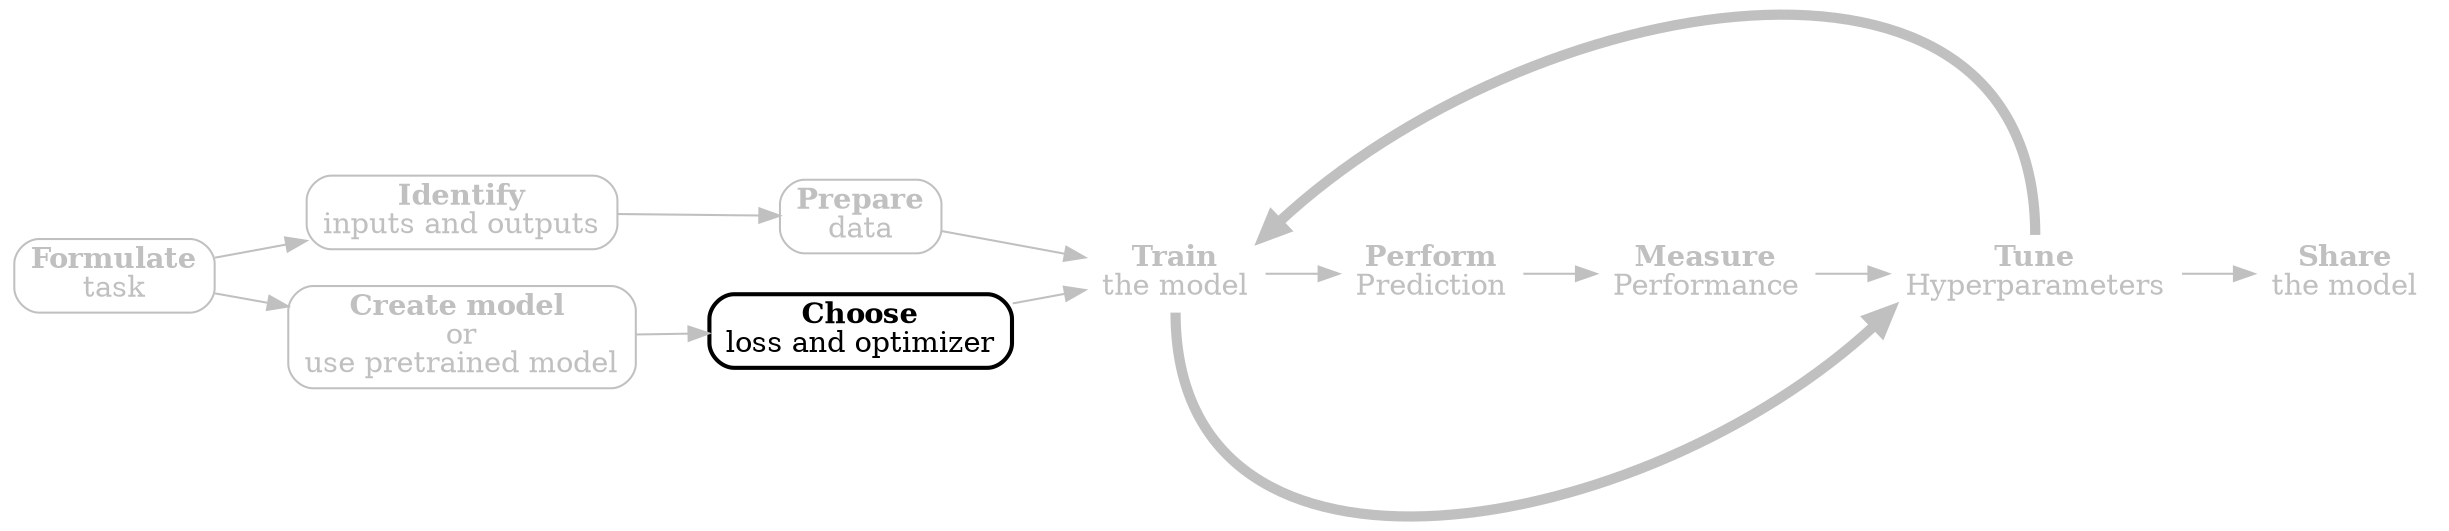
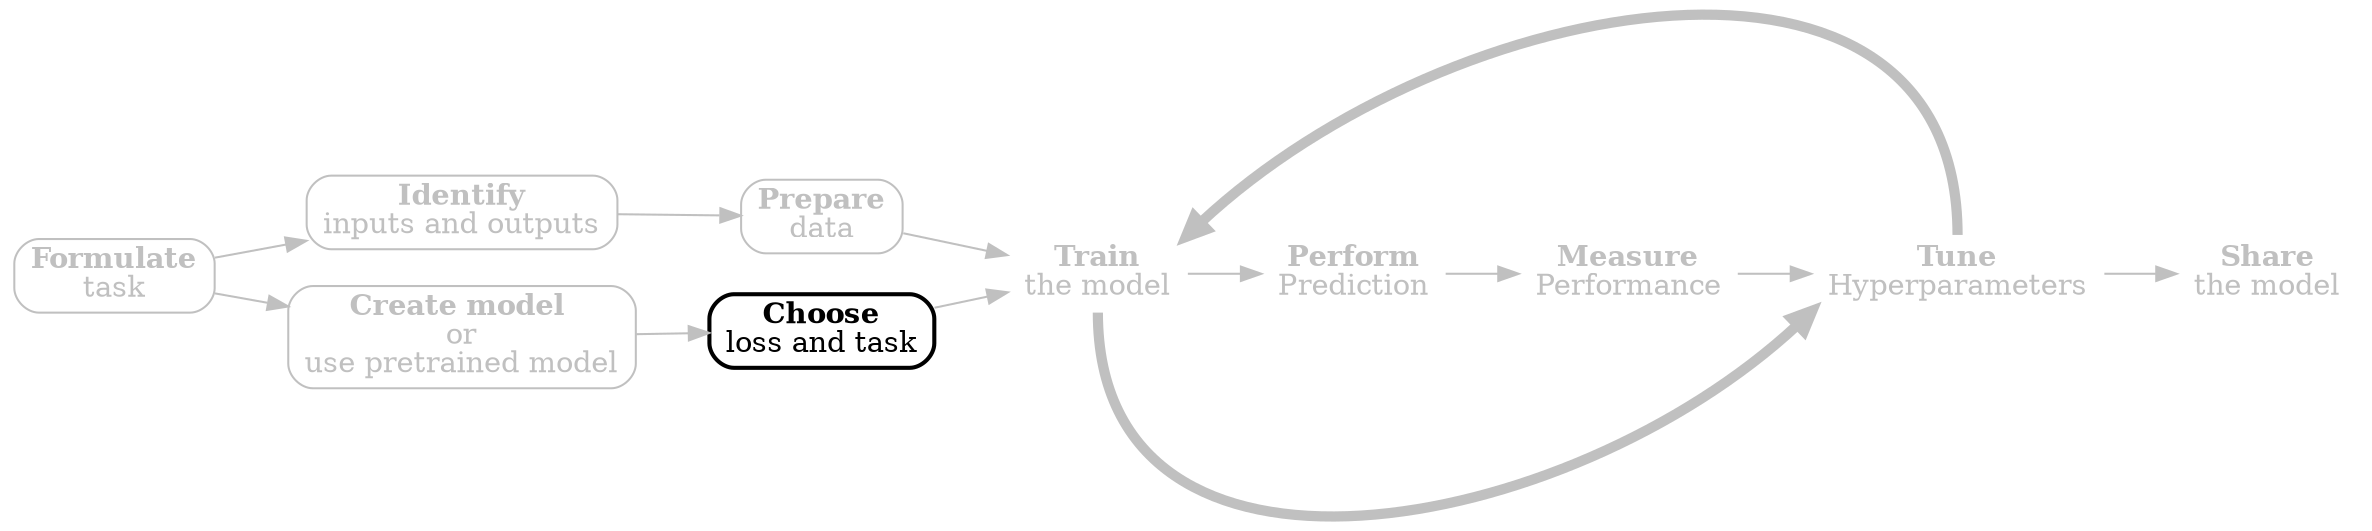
(861, 343) -> (822, 343)
